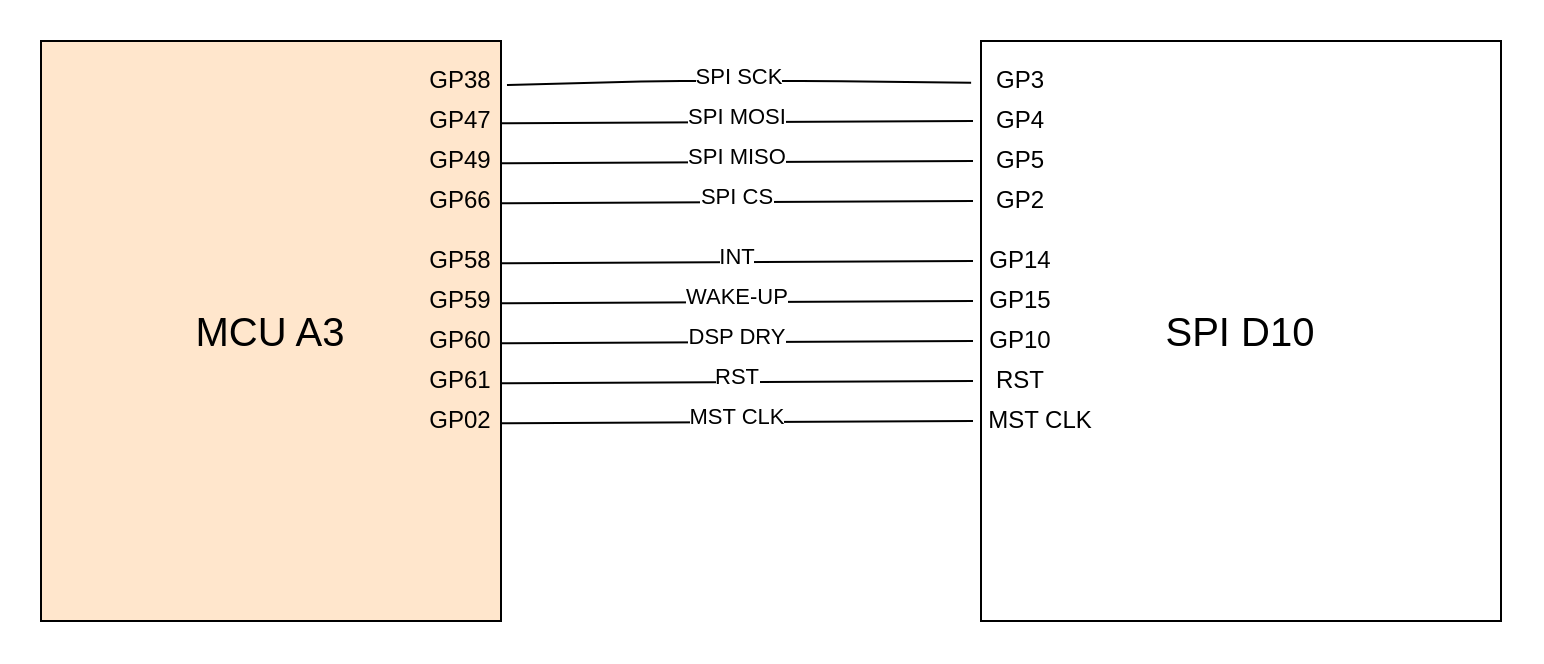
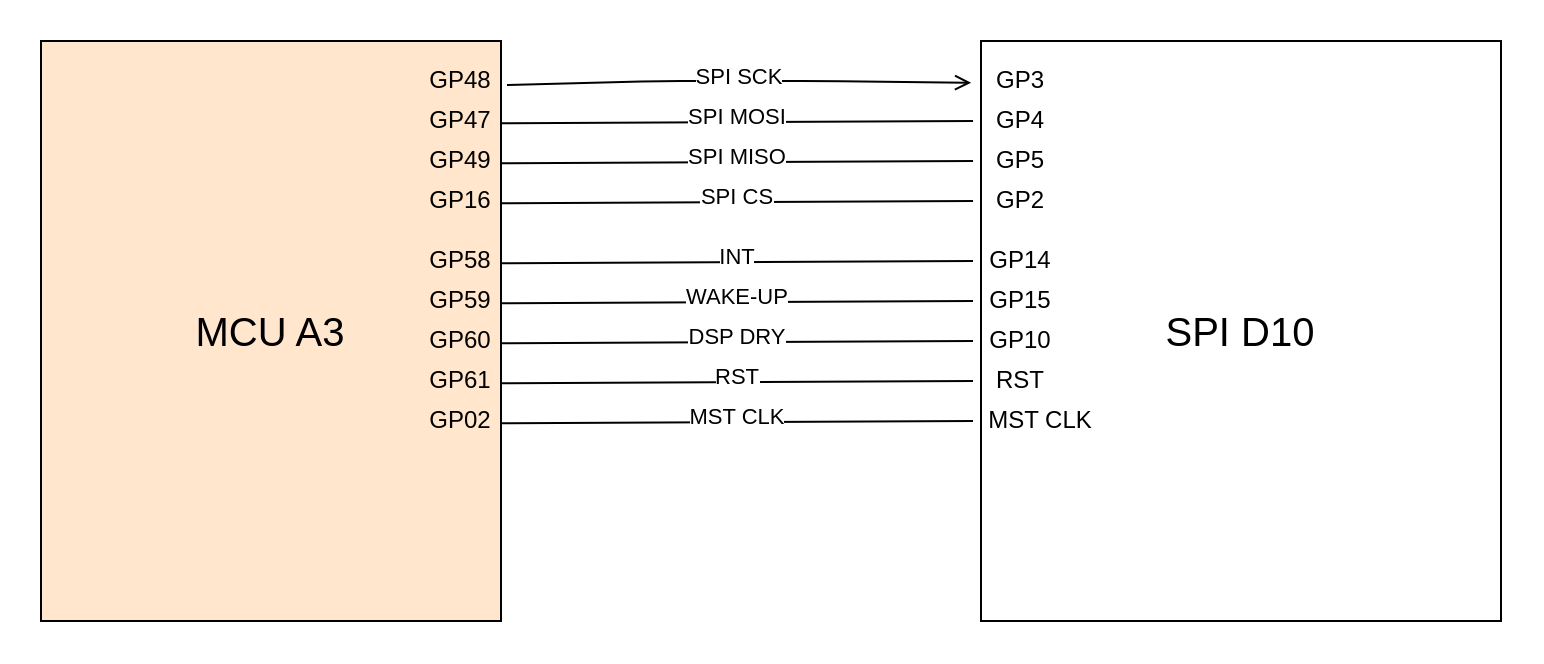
(461, 81) -> (461, 81)
(965, 83) -> (963, 83)
(461, 201) -> (461, 201)
